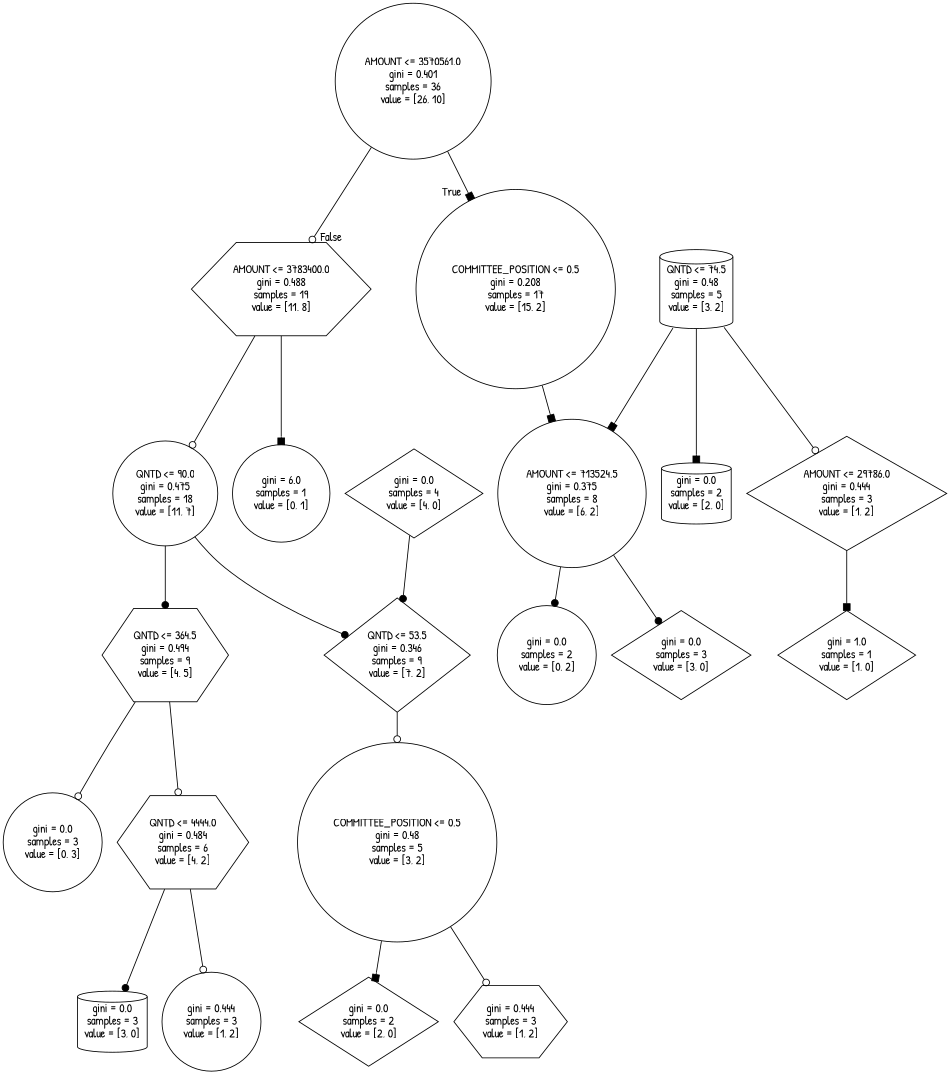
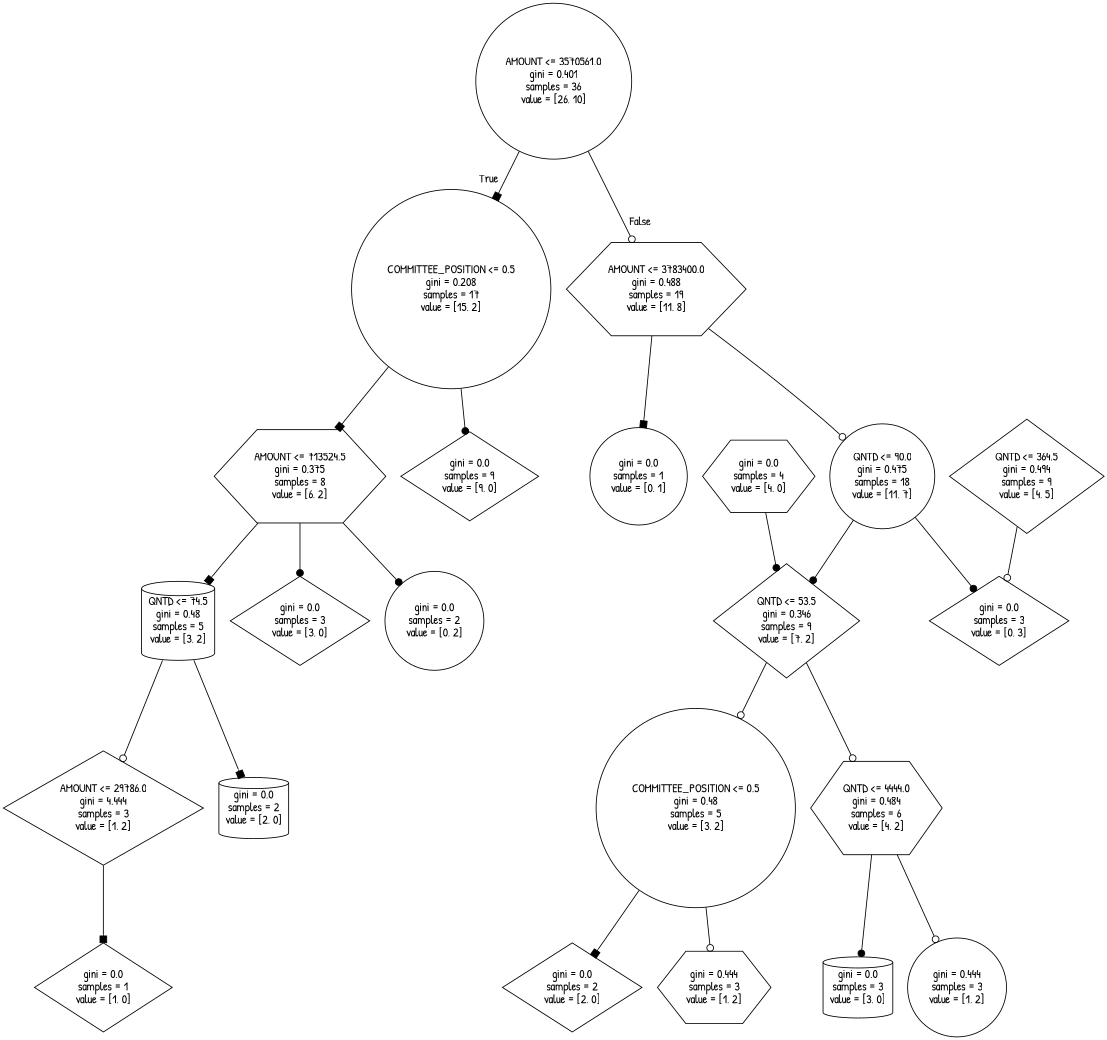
(644, 375) -> (235, 549)
none -> (470, 476)
(281, 493) -> (639, 476)
(414, 493) -> (759, 476)
(572, 493) -> (300, 476)
(847, 493) -> (103, 808)
(165, 574) -> (943, 552)
(165, 655) -> (1027, 476)
(847, 655) -> (103, 987)
(174, 745) -> (829, 709)
(53, 842) -> (999, 621)
